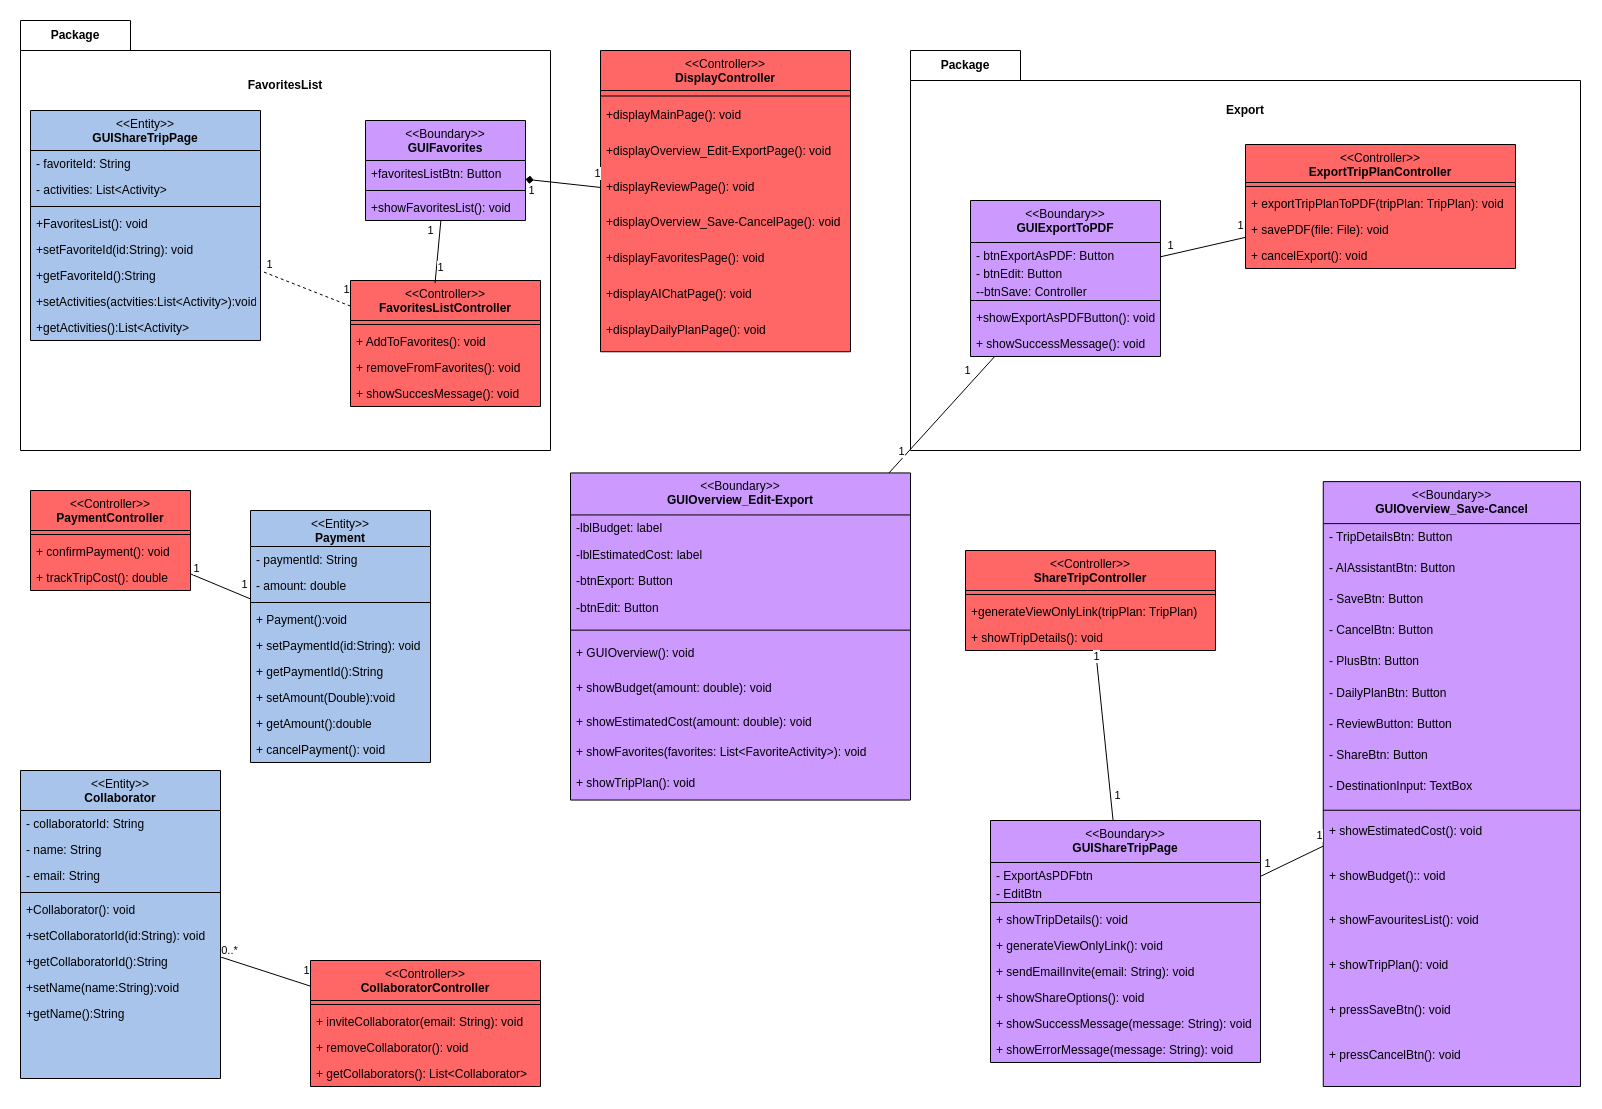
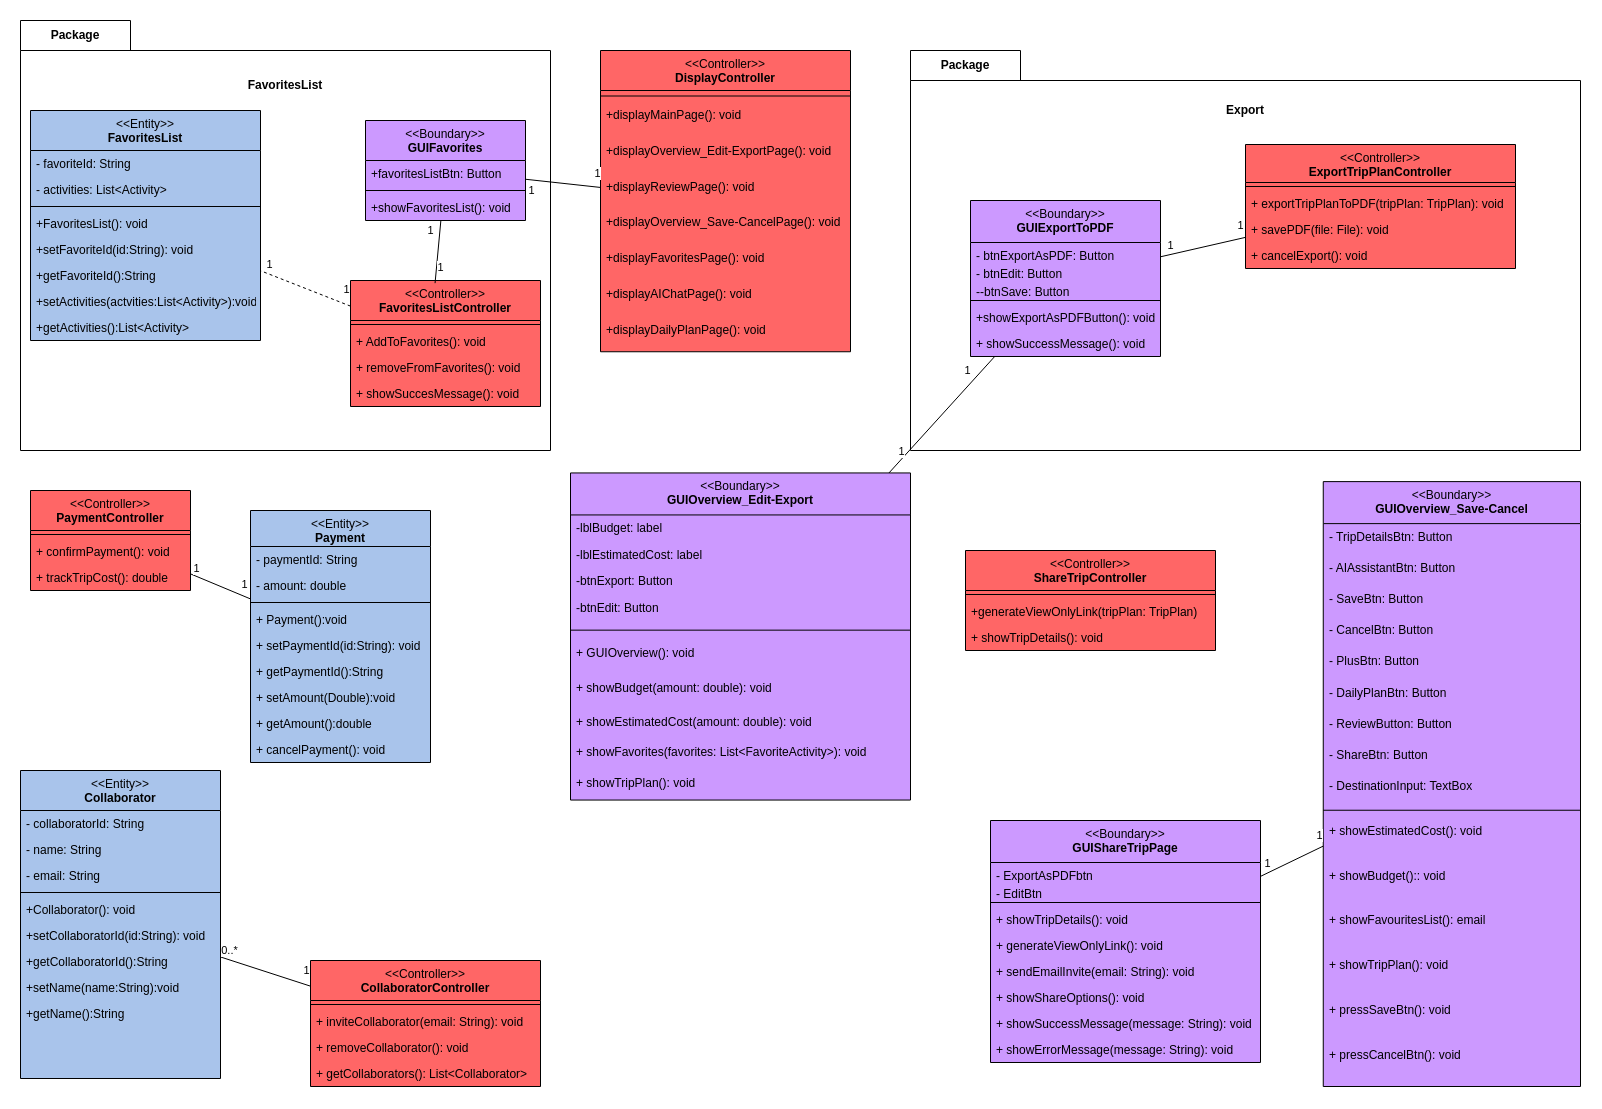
(146, 132) -> (146, 132)
(533, 180) -> (530, 180)
(1041, 293) -> (1031, 293)
(1104, 736) -> none
(1414, 921) -> (1416, 921)
